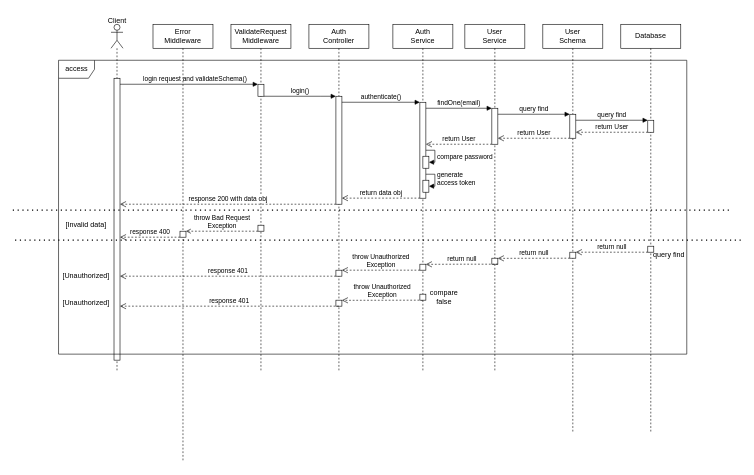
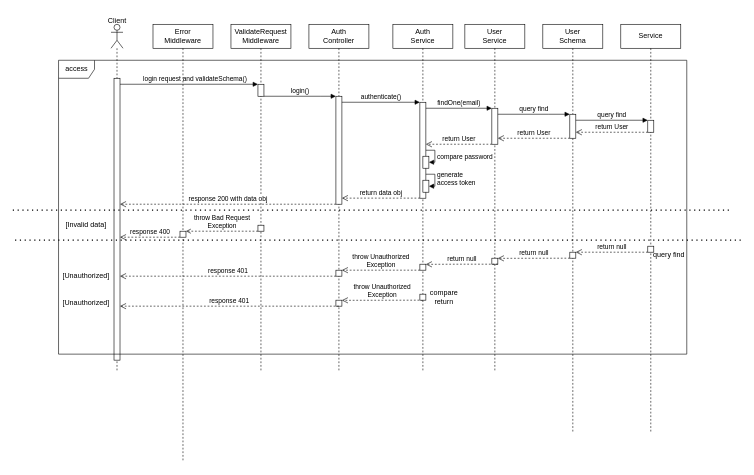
(651, 36) -> (651, 36)
(444, 297) -> (444, 297)
